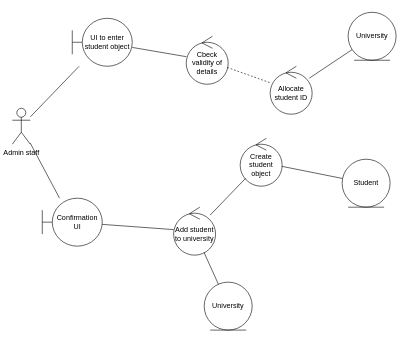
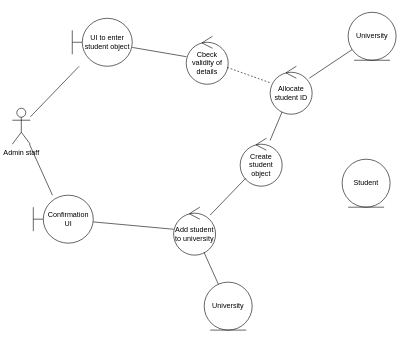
none -> (276, 127)
(312, 172) -> none
(72, 222) -> (63, 219)
